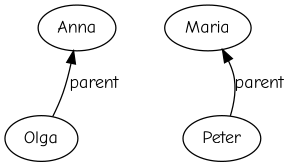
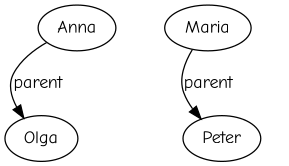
(235, 88) -> (182, 80)
(64, 90) -> (16, 69)
